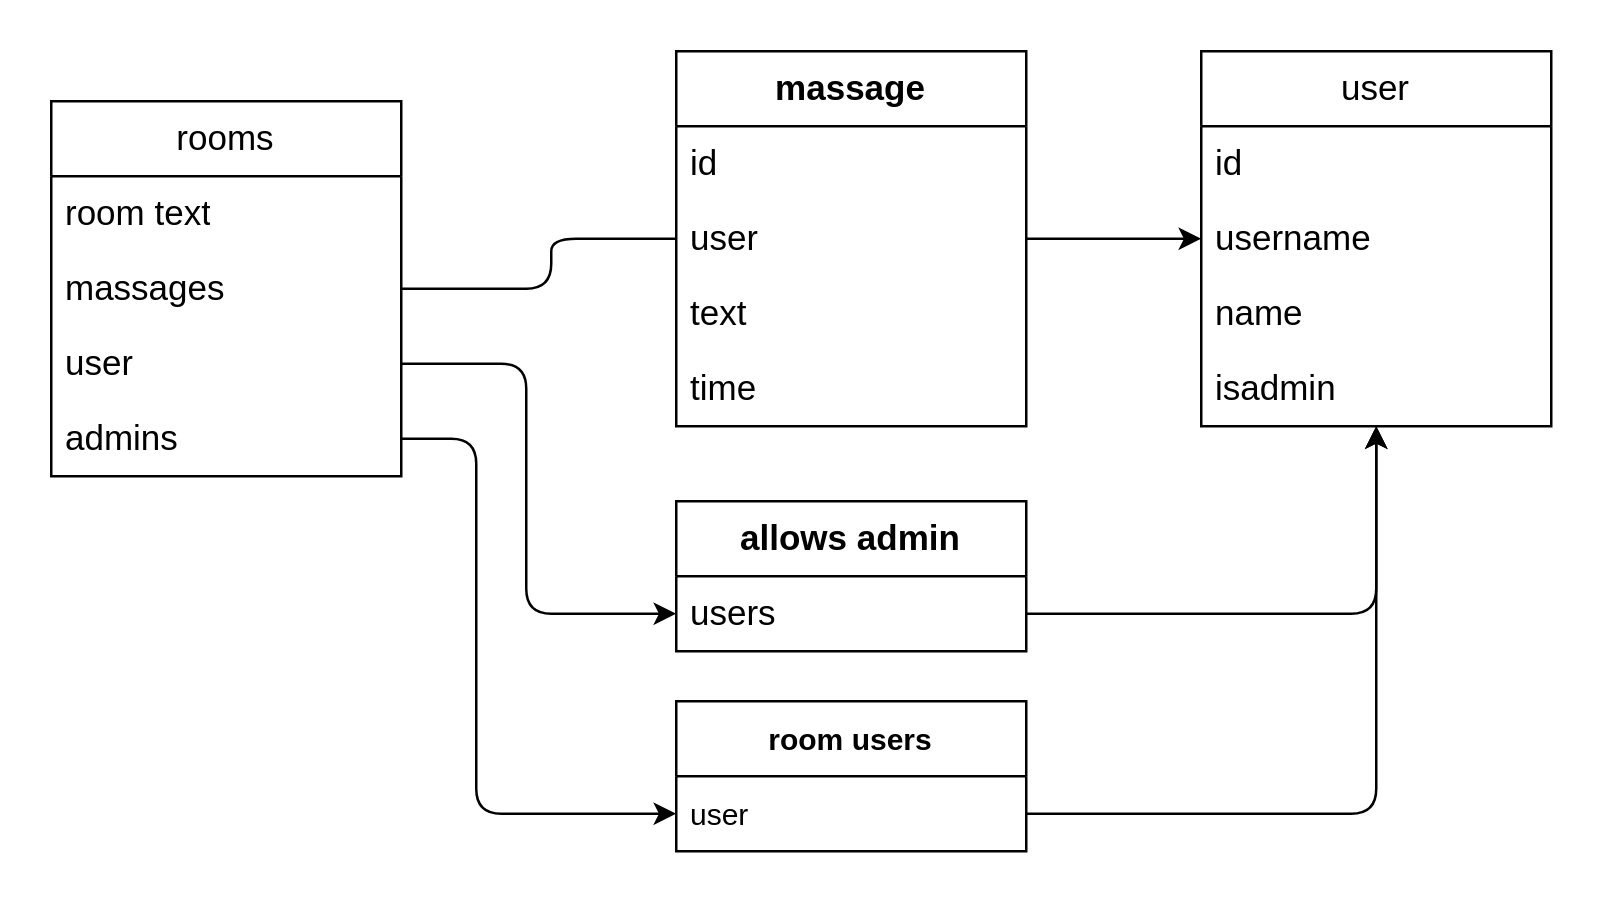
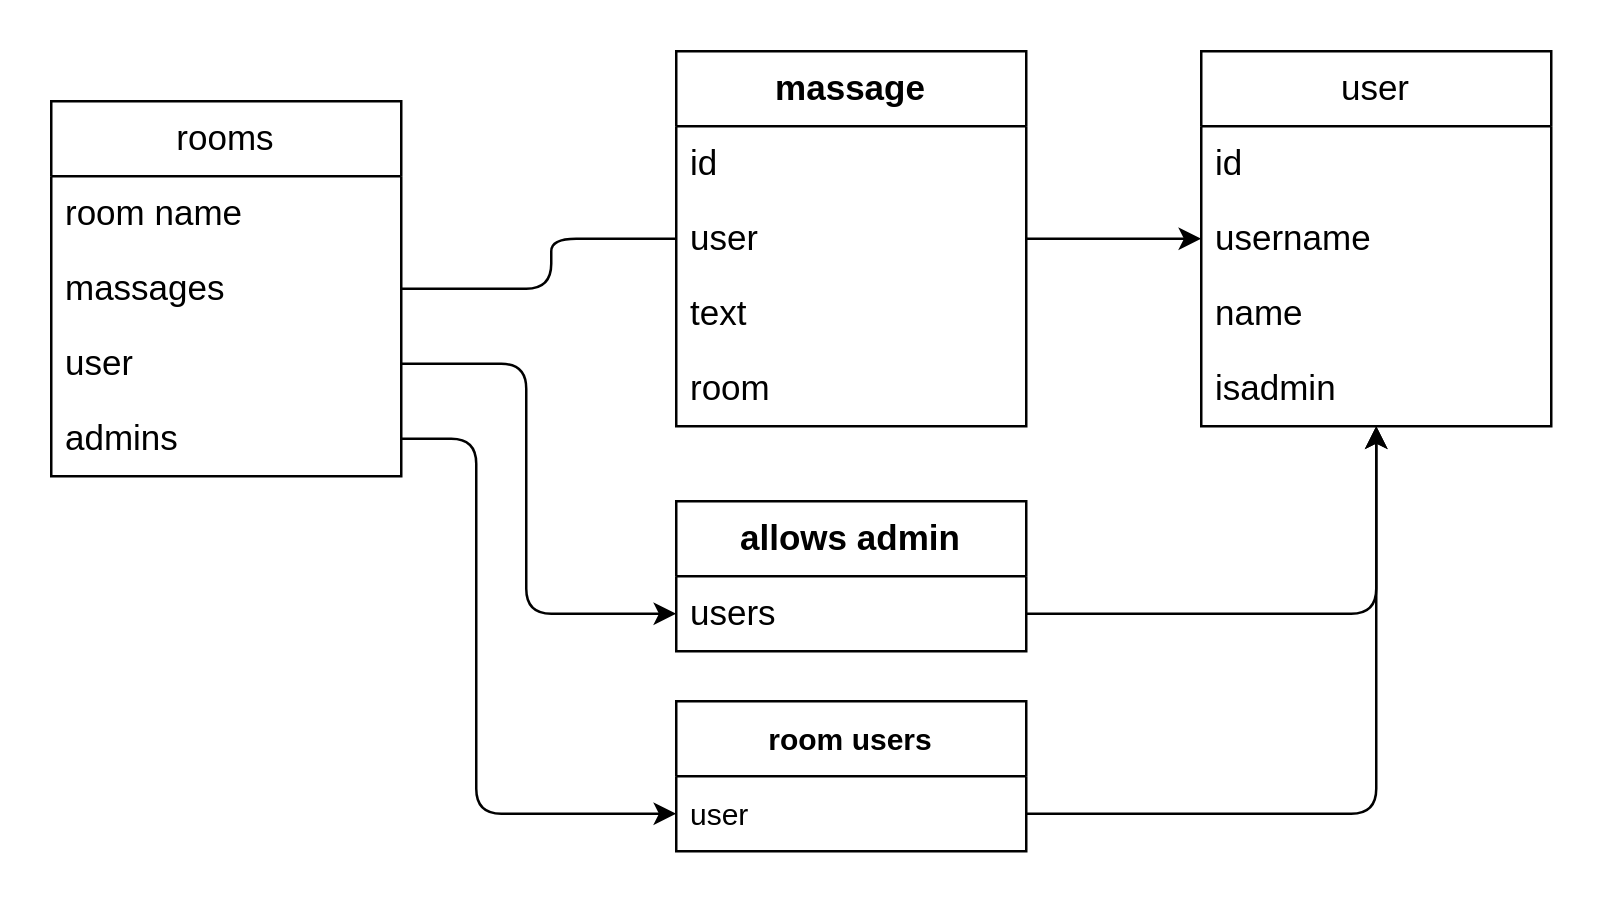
(150, 214) -> (150, 214)
(726, 389) -> (730, 389)
